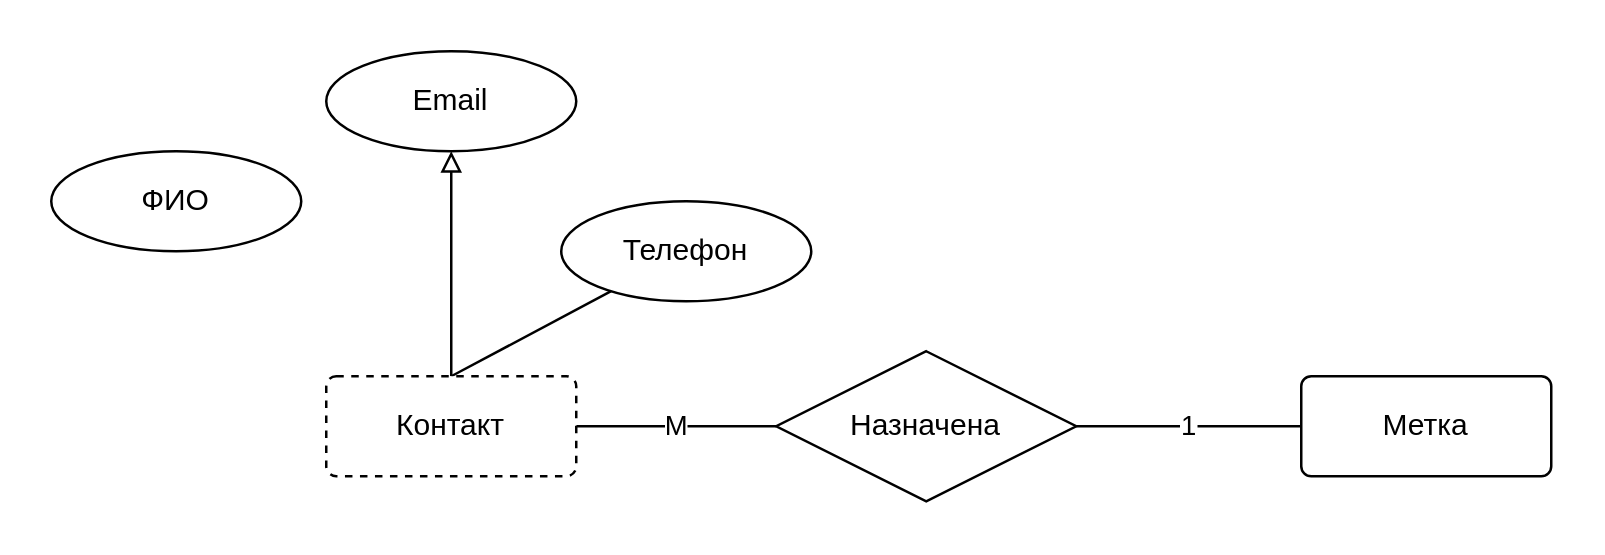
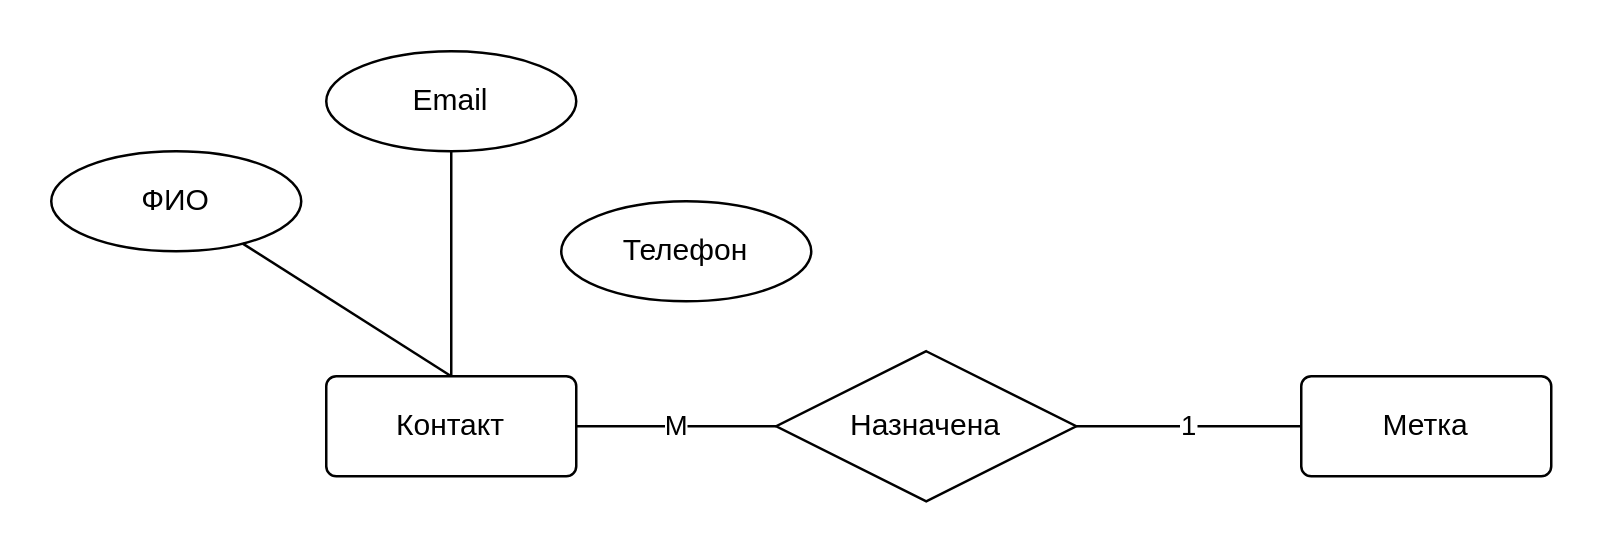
(451, 173) -> (451, 164)
(533, 333) -> (345, 309)
(451, 426) -> (451, 426)
